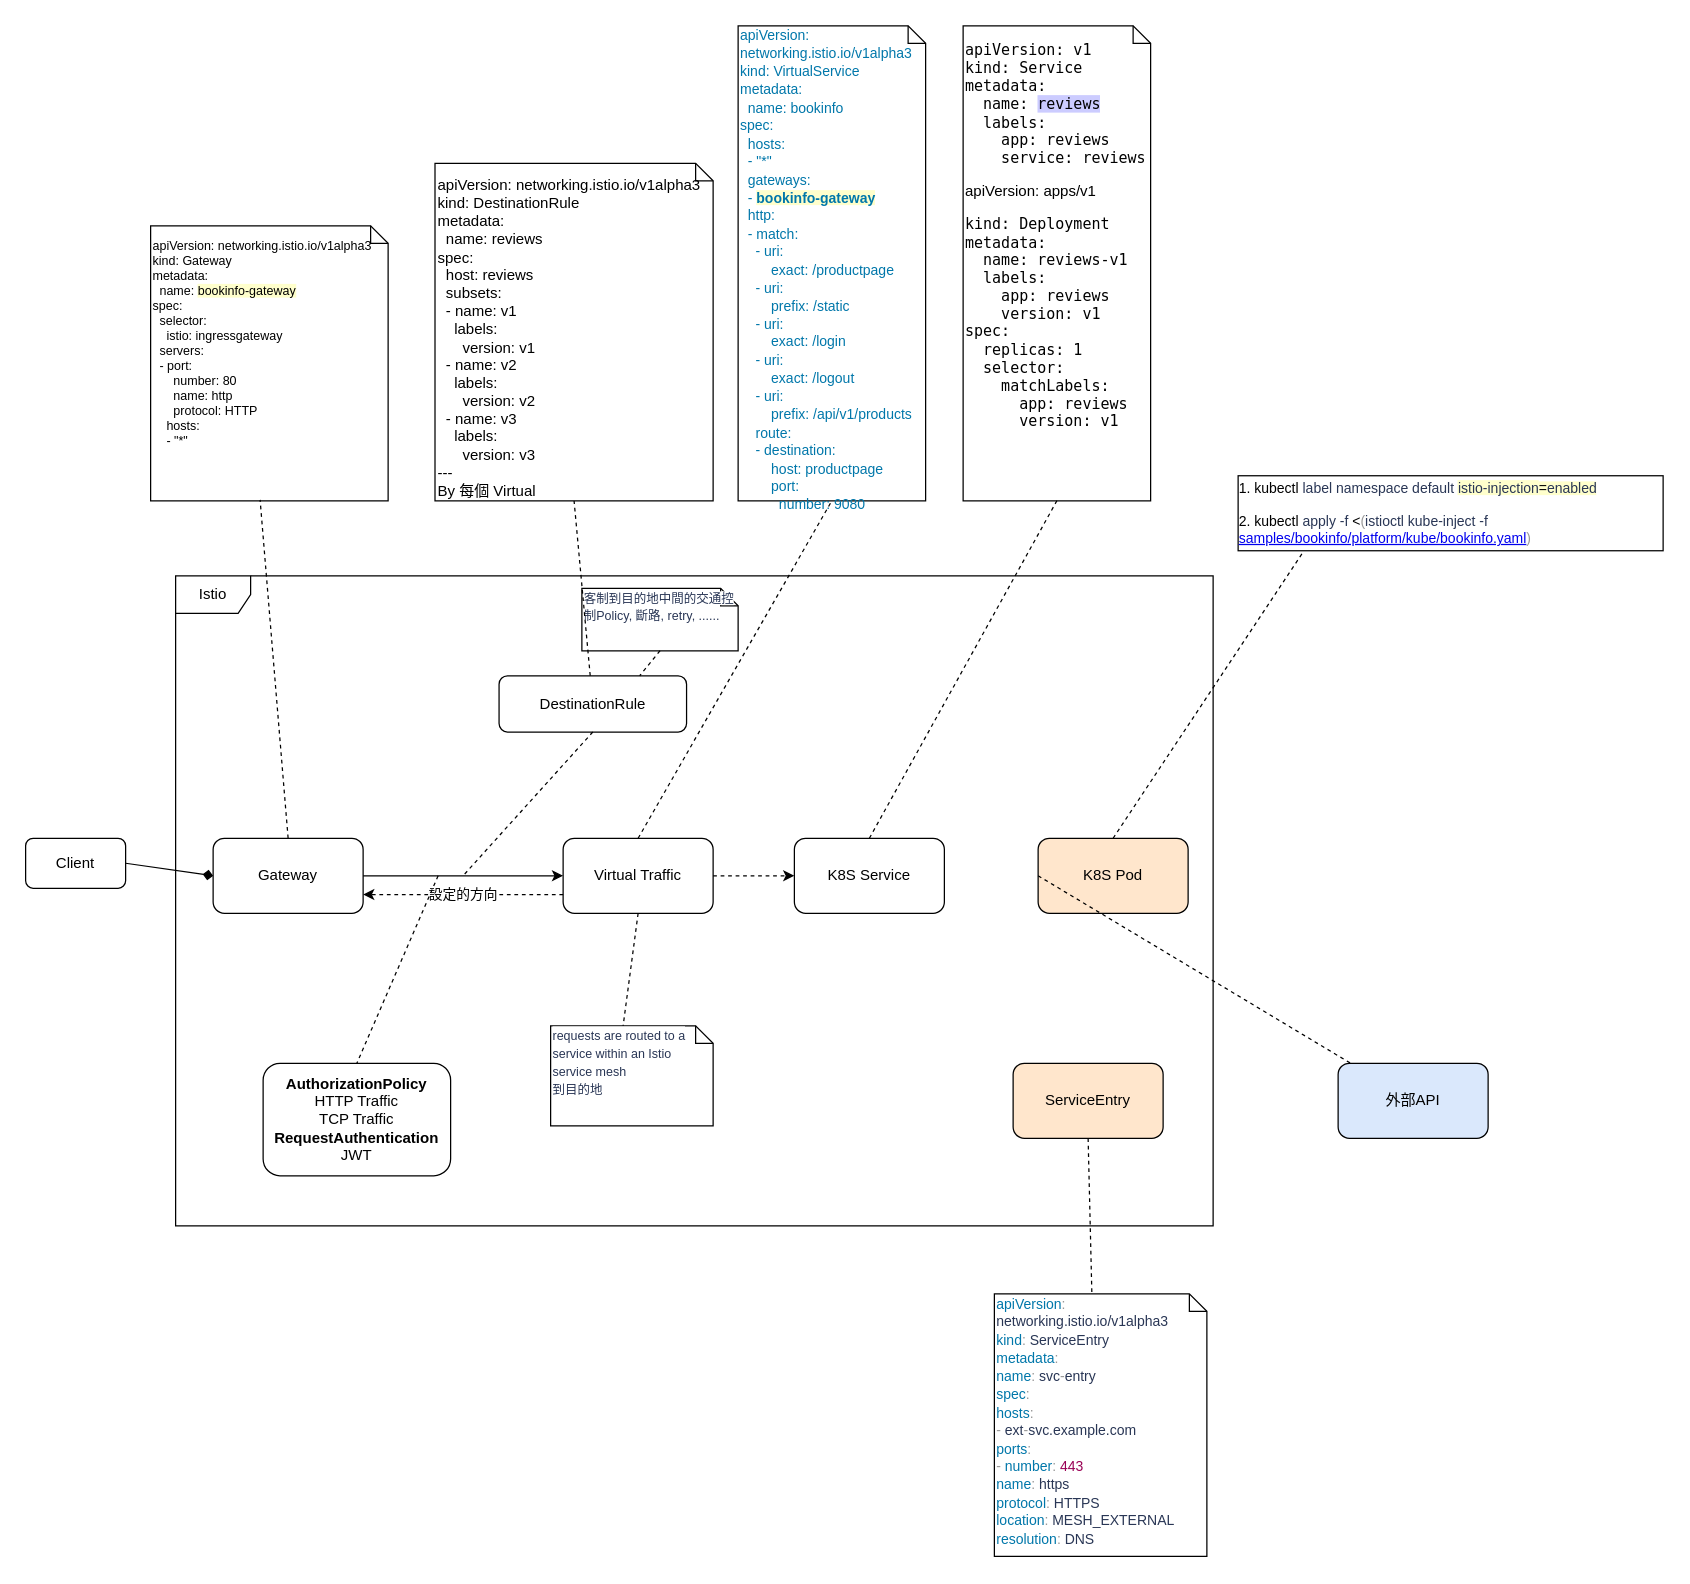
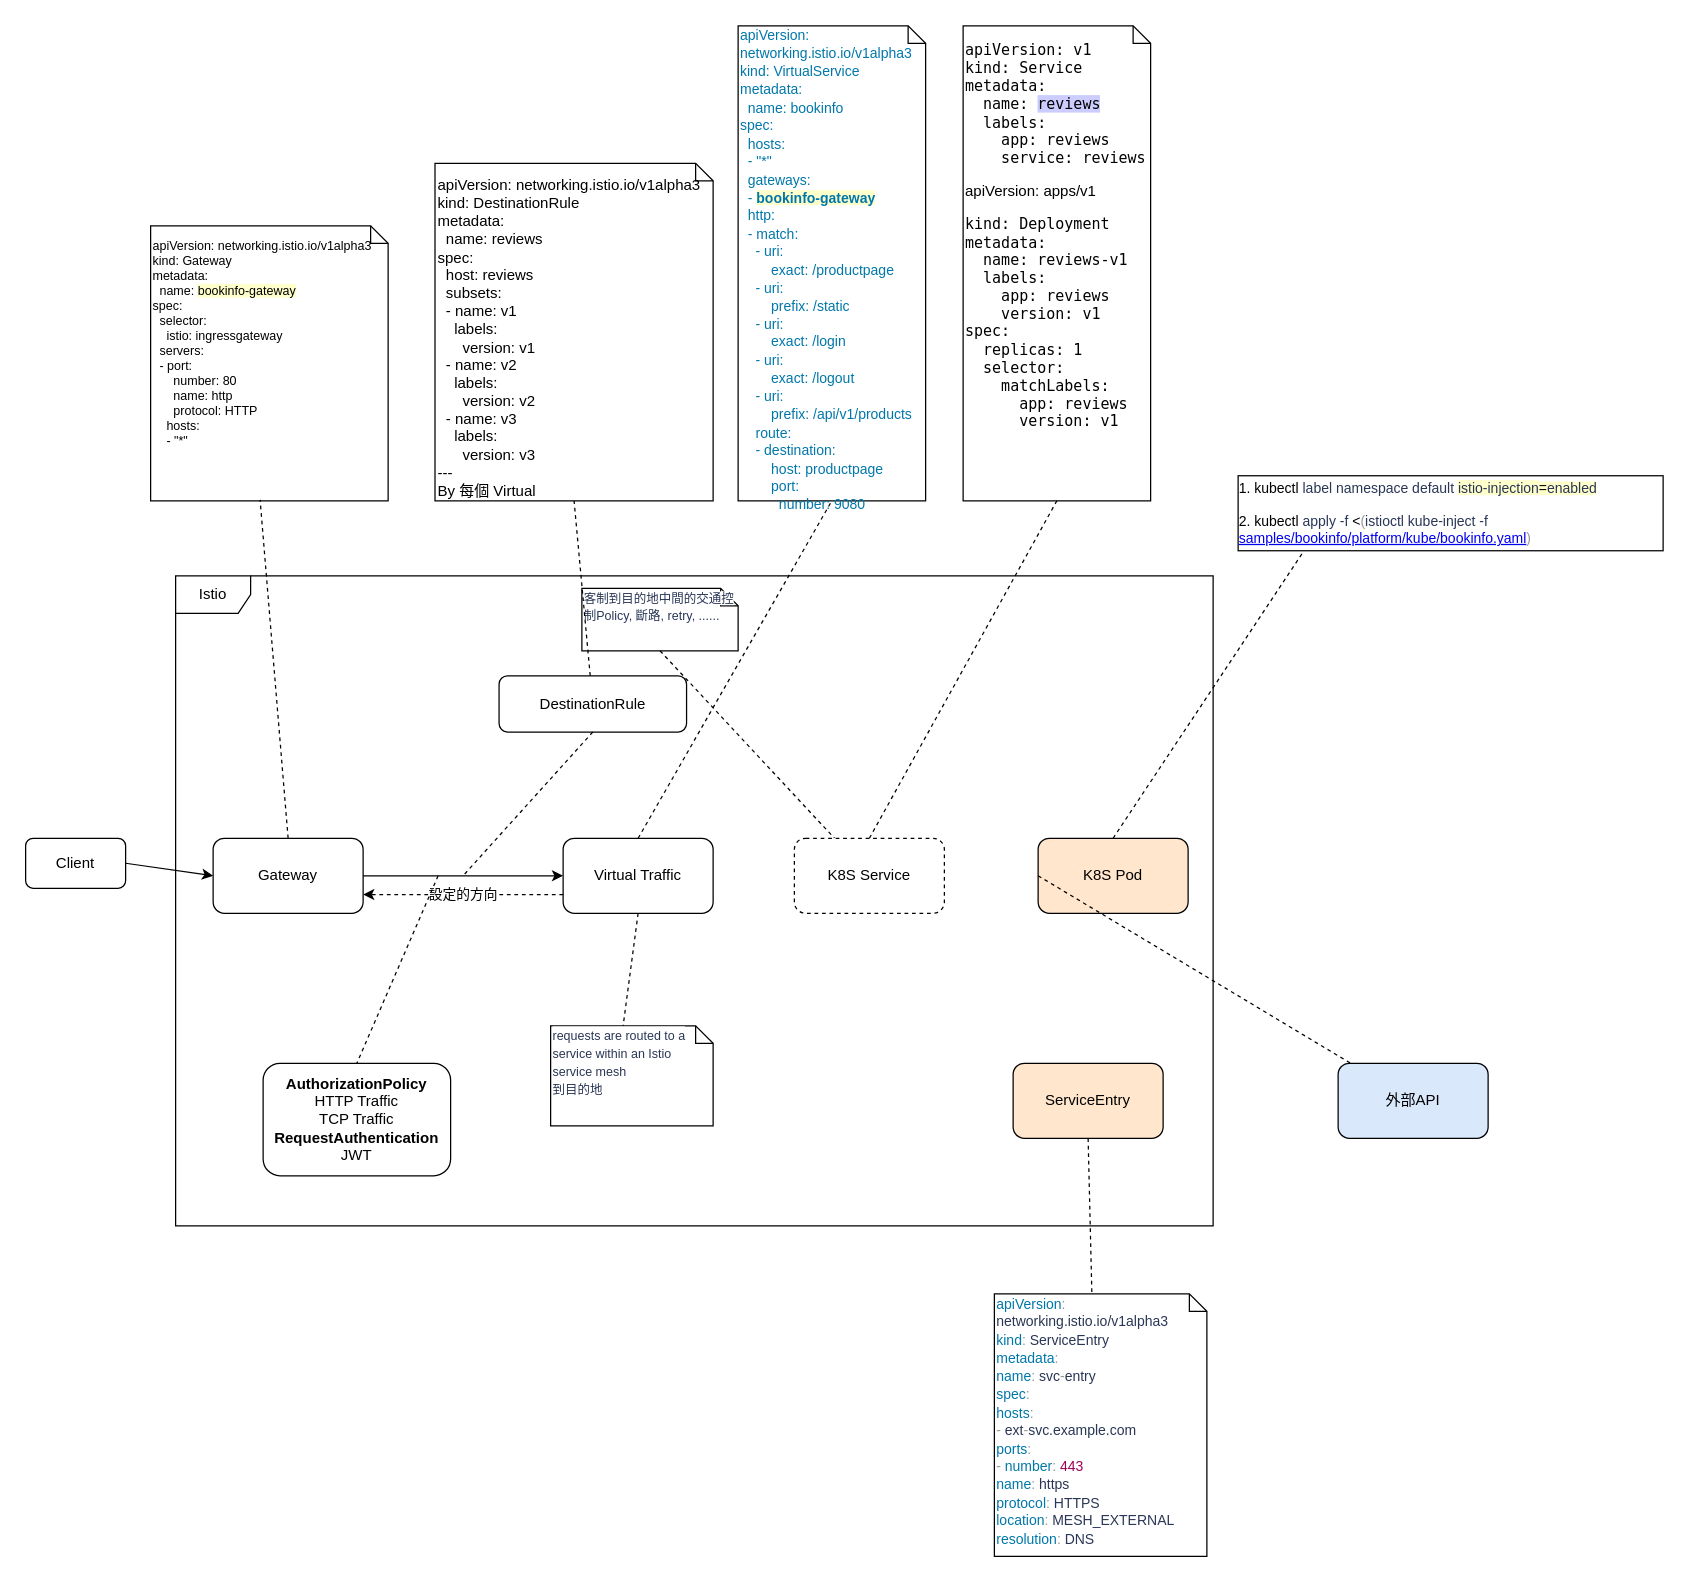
(650, 663) -> (747, 744)
(202, 874) -> (203, 874)
(749, 876) -> none
(869, 876) -> (869, 876)
